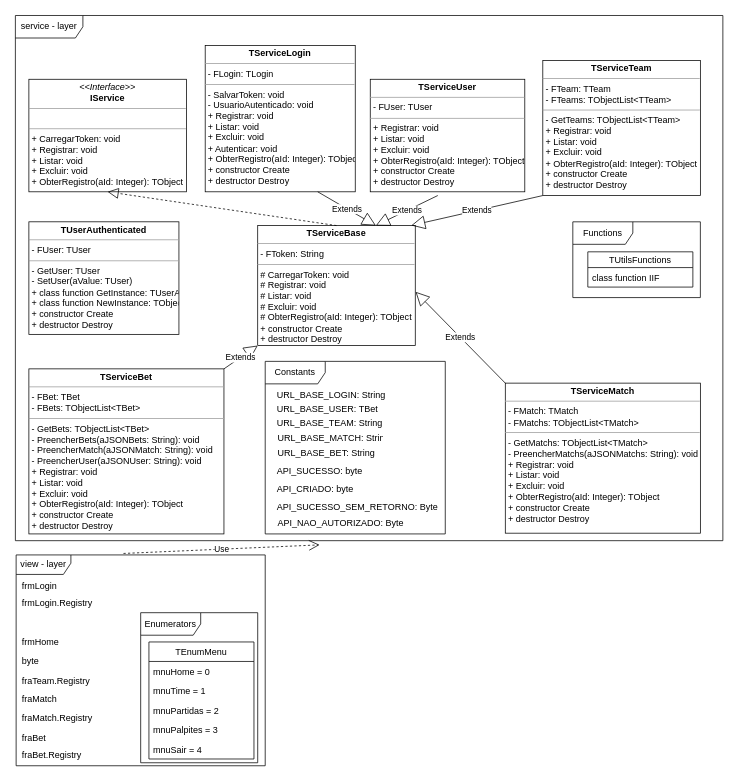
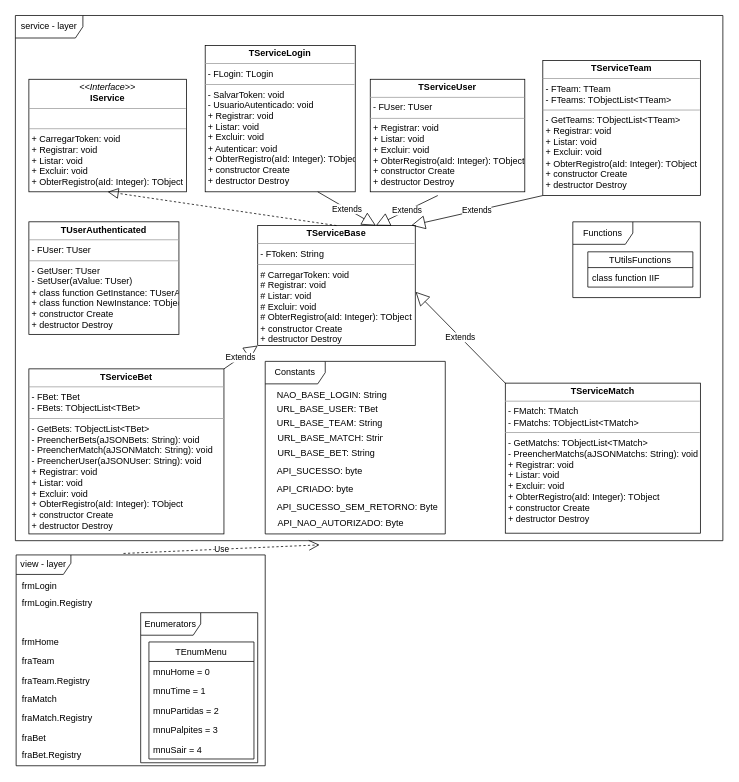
(329, 395) -> (329, 395)
(32, 661) -> (39, 661)
